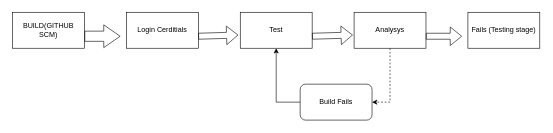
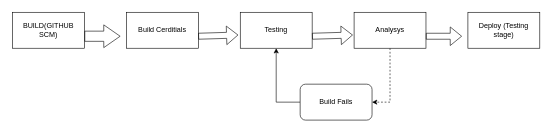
(162, 30) -> (162, 30)
(276, 30) -> (276, 30)
(504, 30) -> (504, 30)
